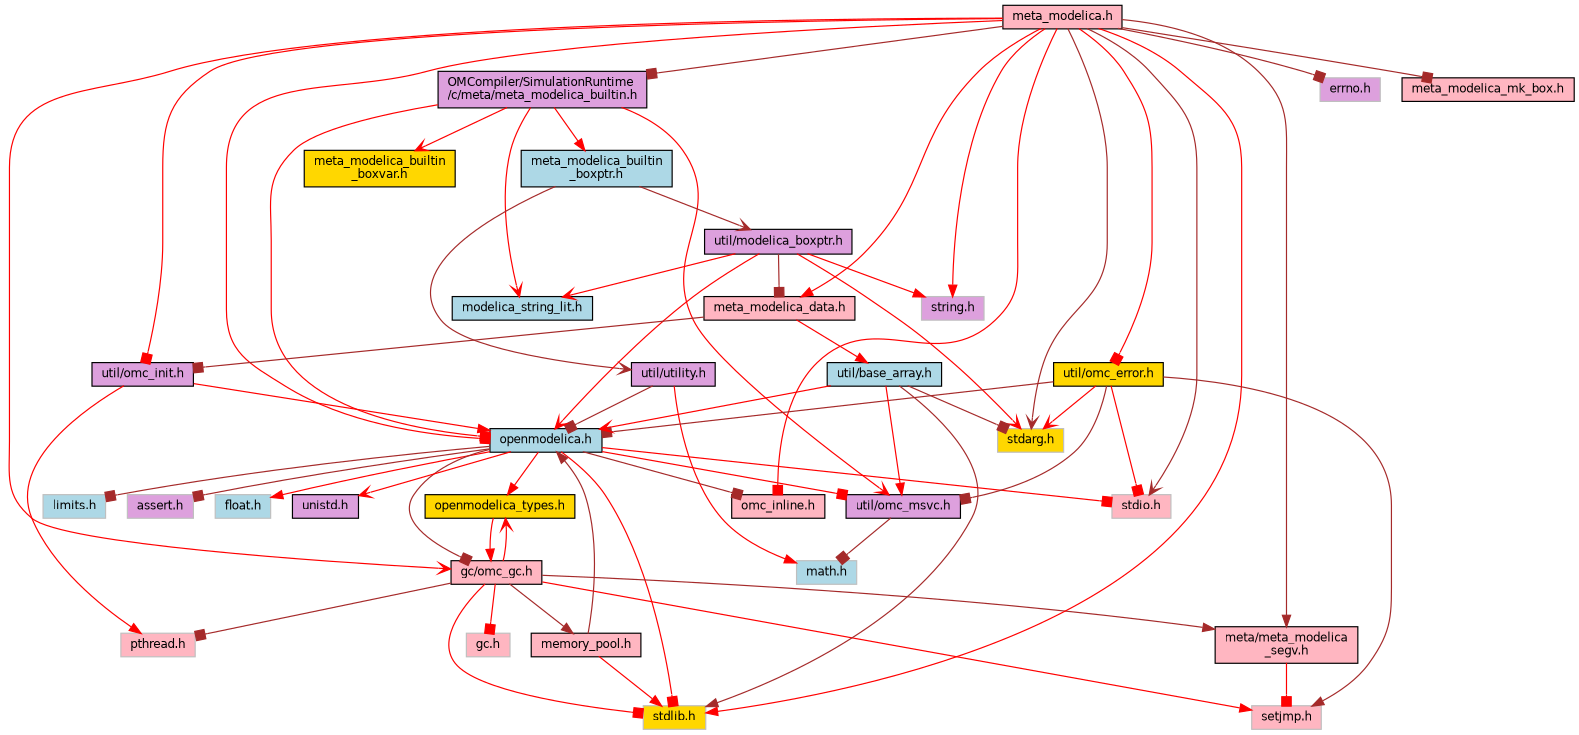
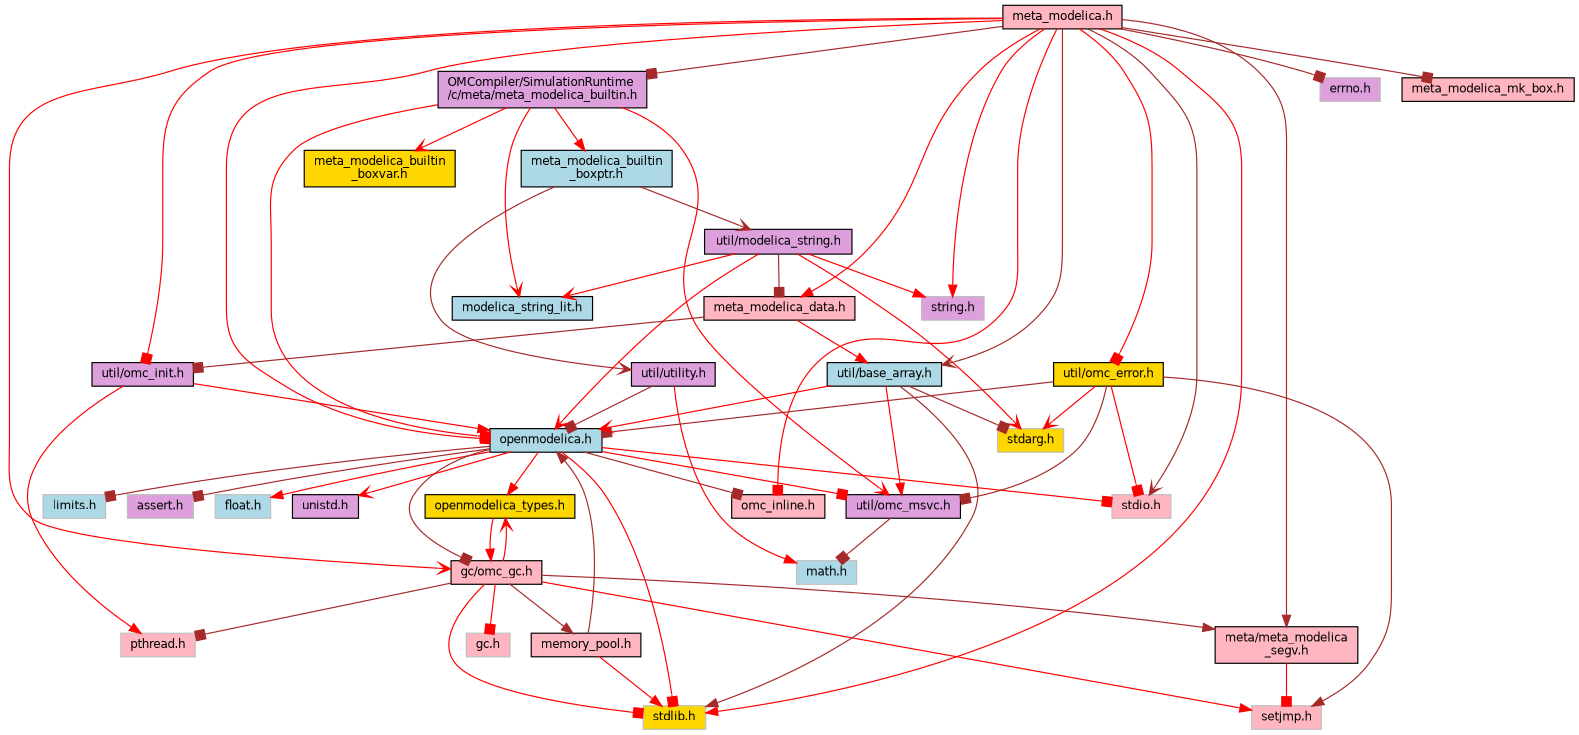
(1107, 229) -> (1062, 224)
(778, 242) -> (778, 242)
